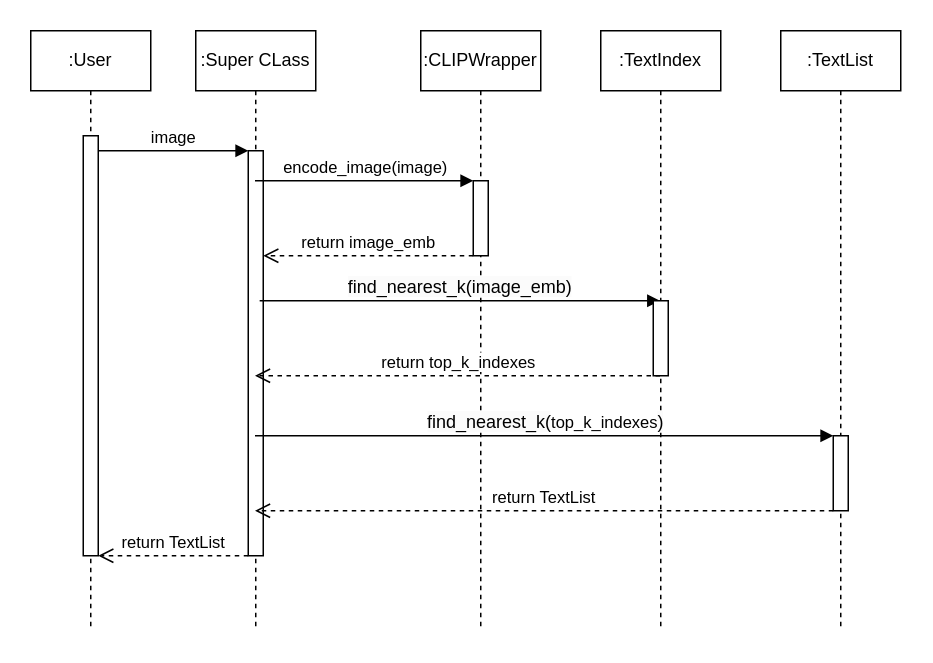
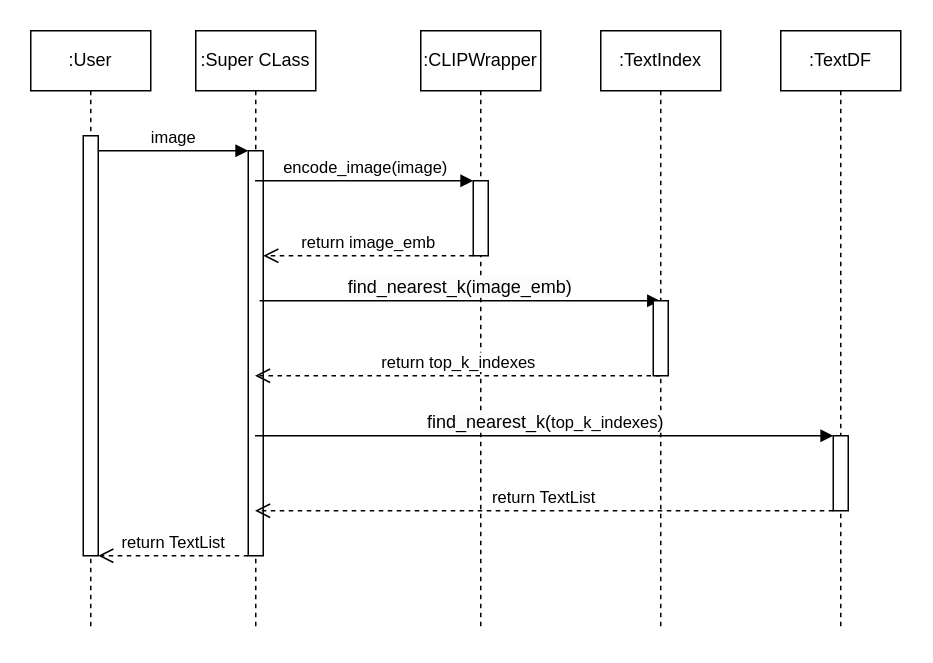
(841, 61) -> (841, 61)
